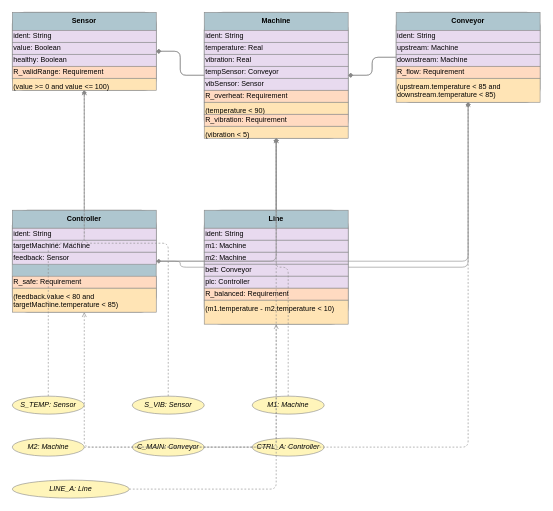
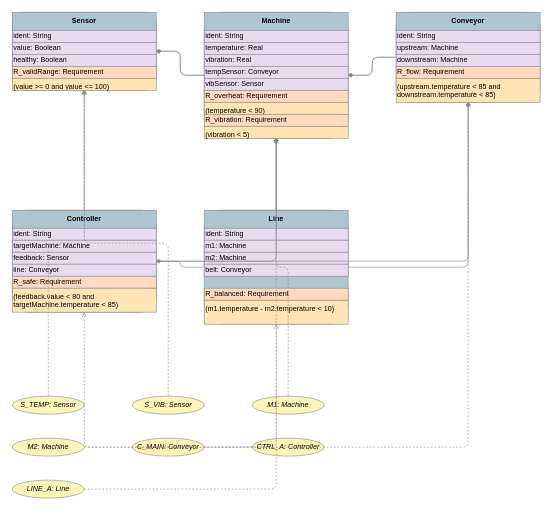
none -> (84, 270)
(276, 282) -> none
(71, 489) -> (48, 489)
